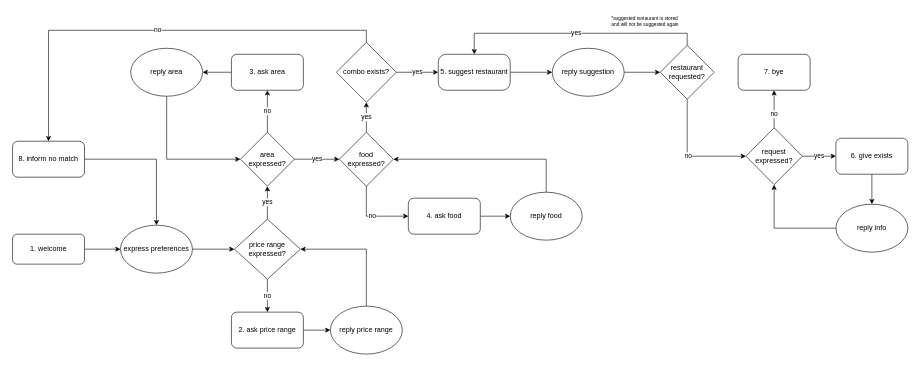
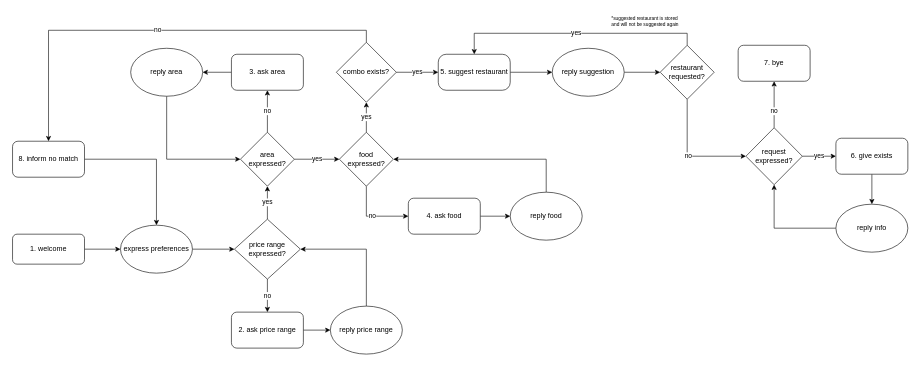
(774, 72) -> (774, 63)
